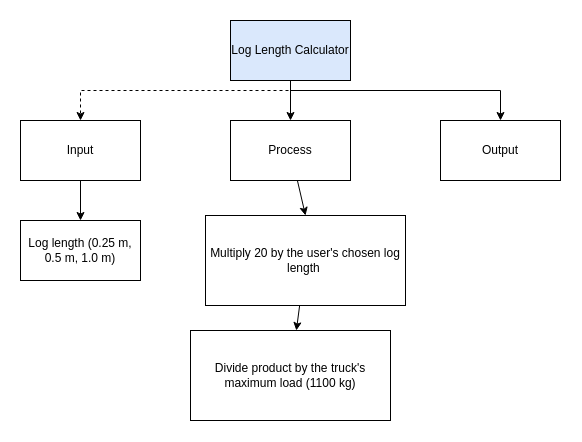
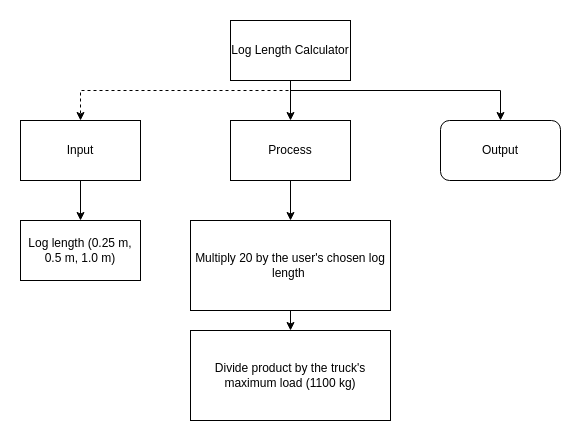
(291, 51) -> (291, 51)
(501, 151) -> (501, 151)
(306, 261) -> (291, 266)
